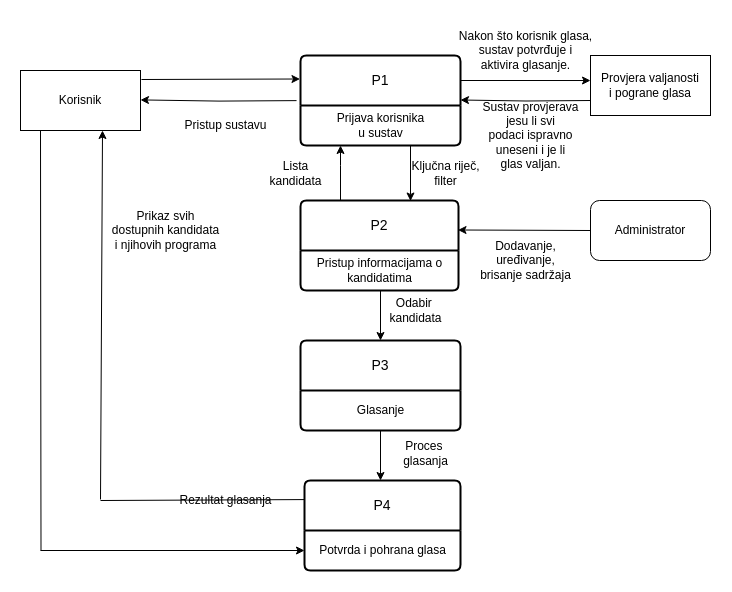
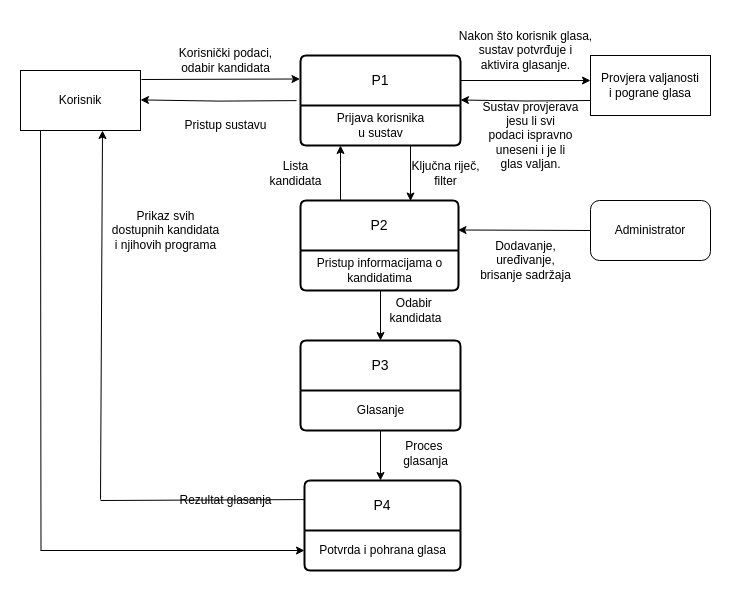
none -> (226, 61)
